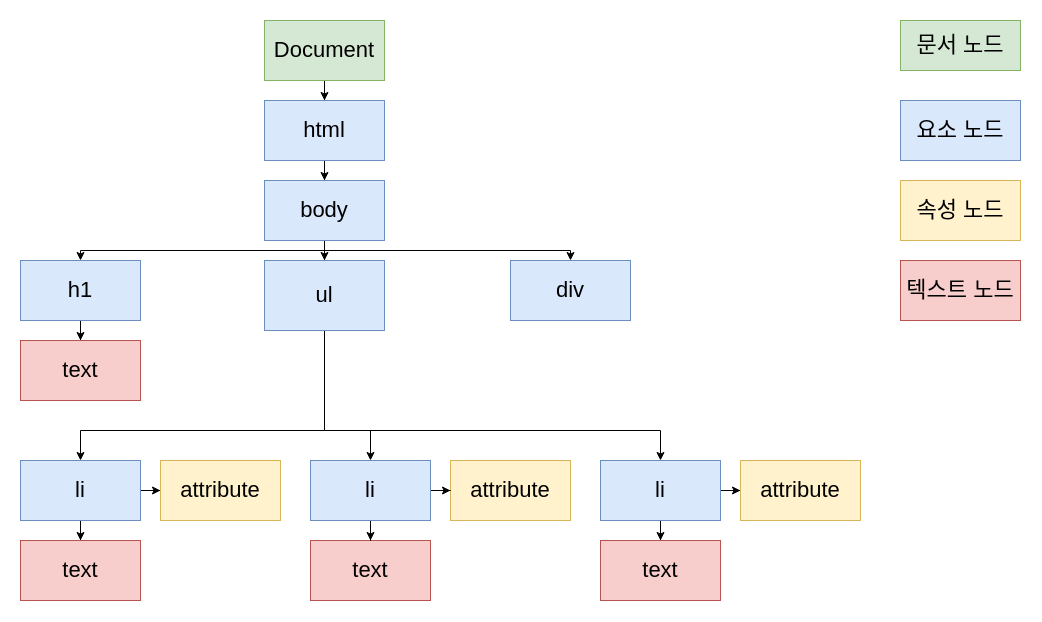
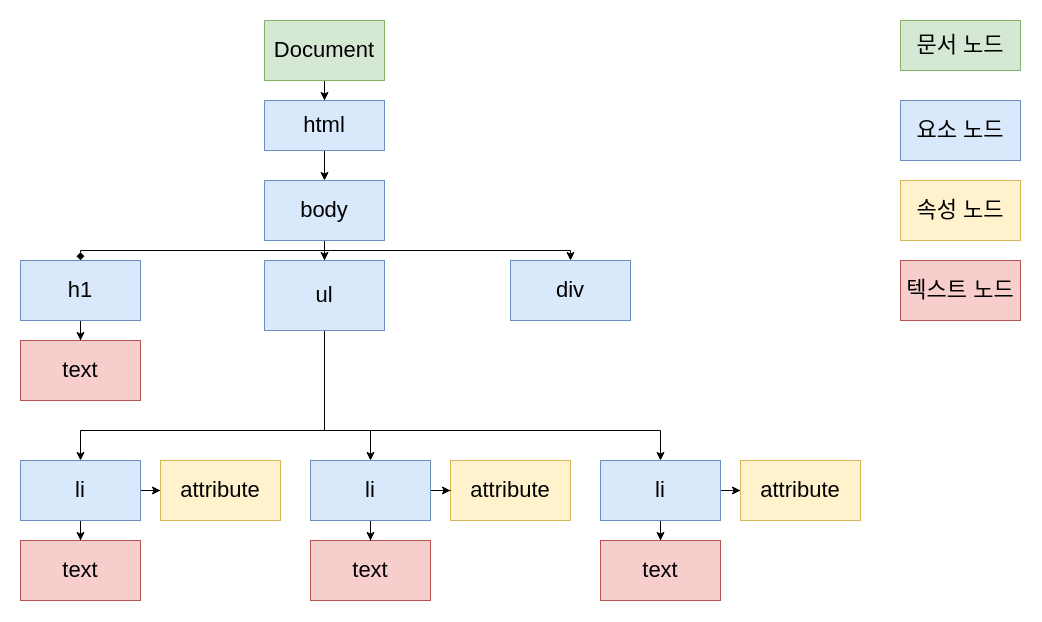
(325, 131) -> (325, 126)
(82, 251) -> (82, 251)
